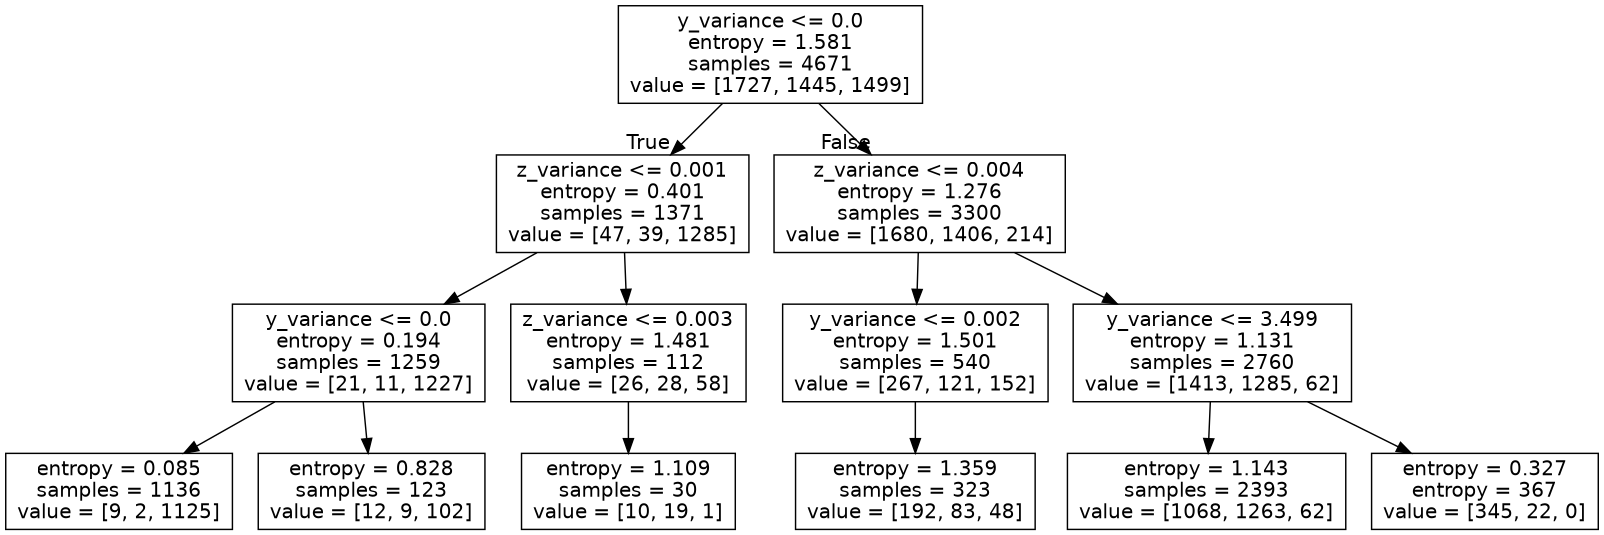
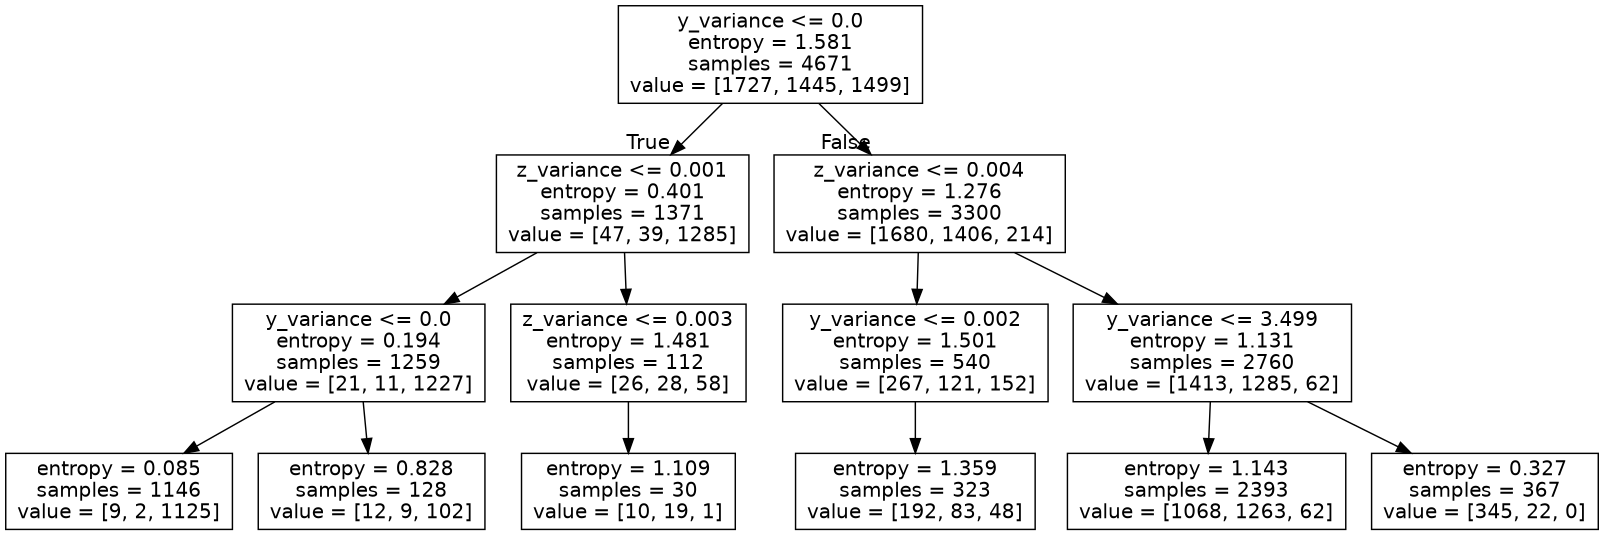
(119, 491) -> (119, 491)
(372, 491) -> (372, 491)
(1485, 491) -> (1485, 491)
